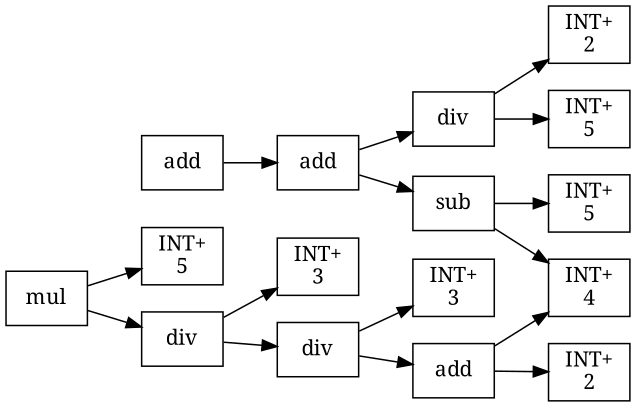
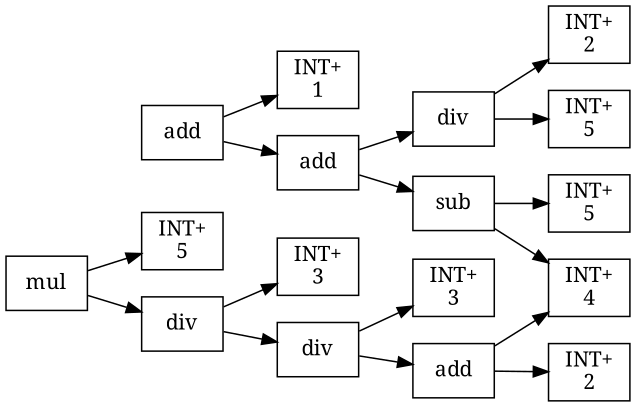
none -> (318, 80)
